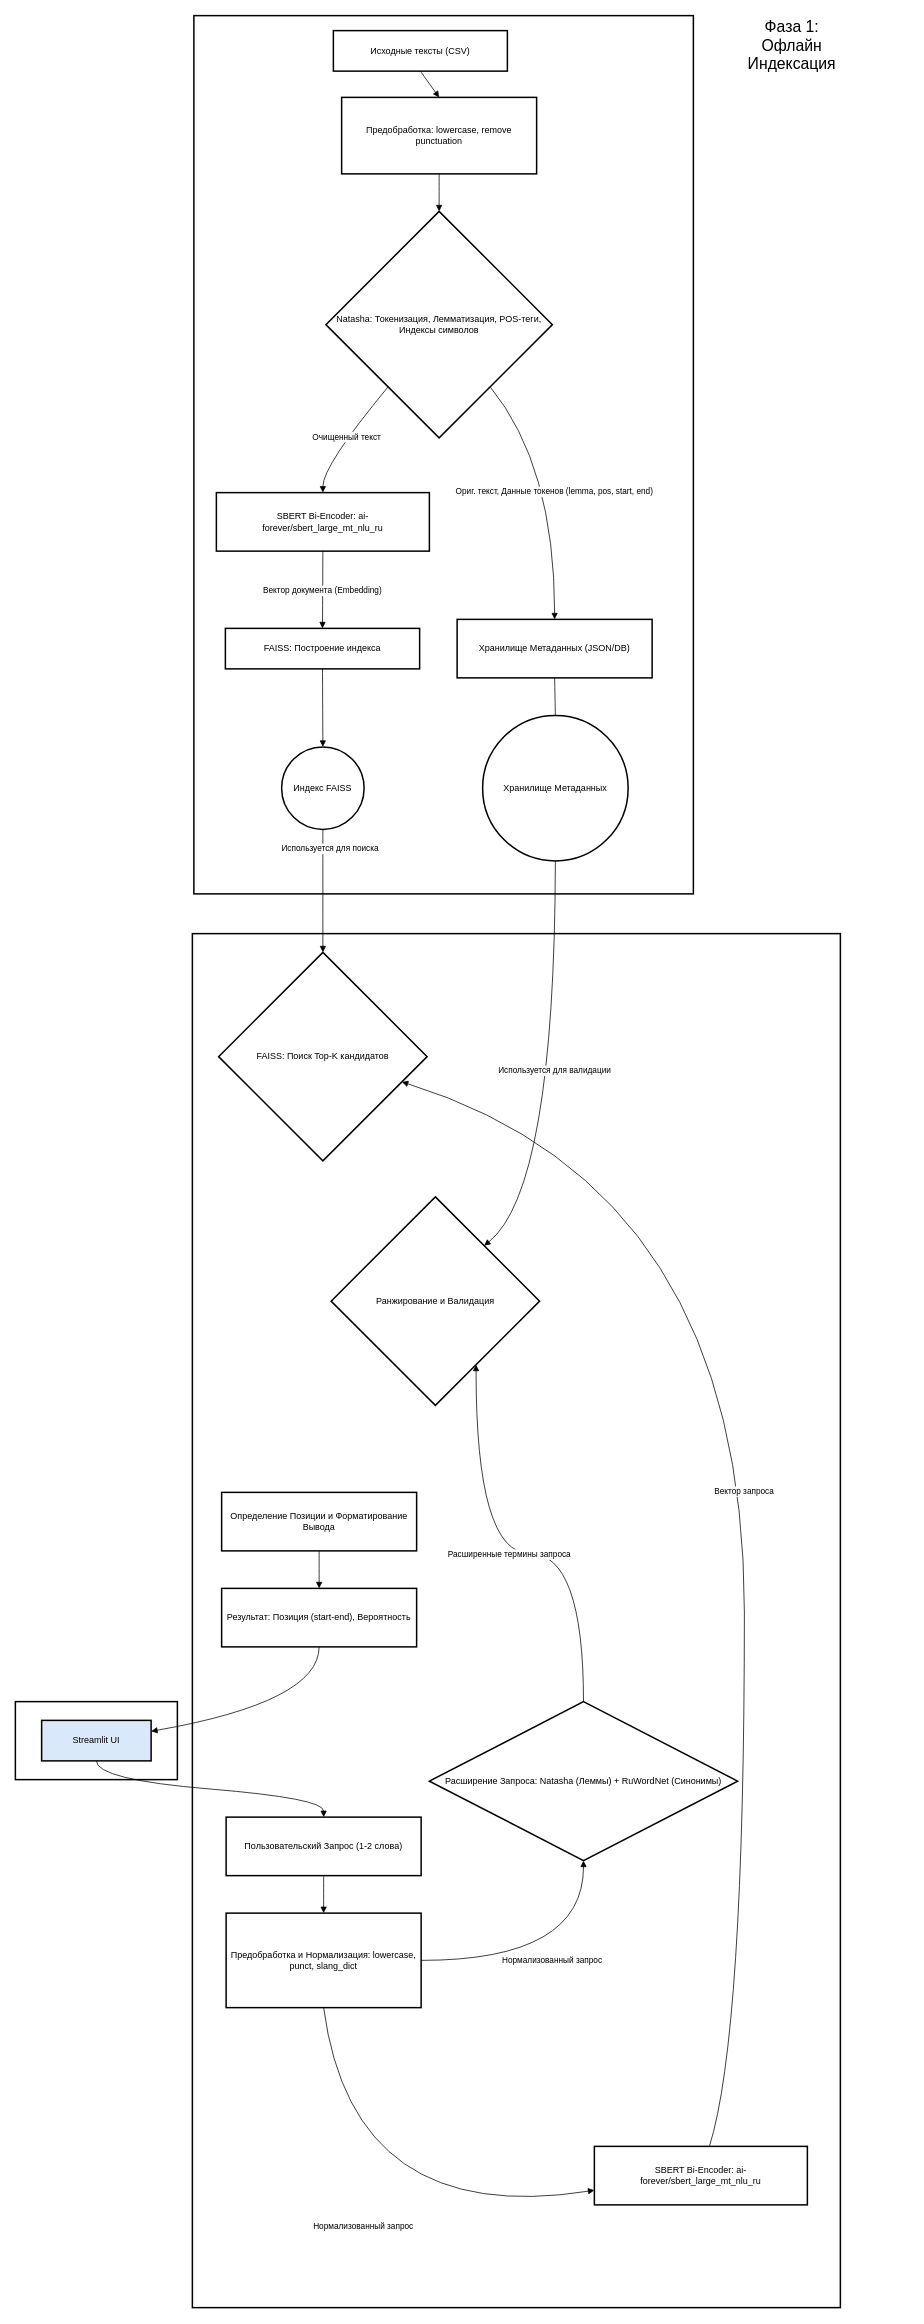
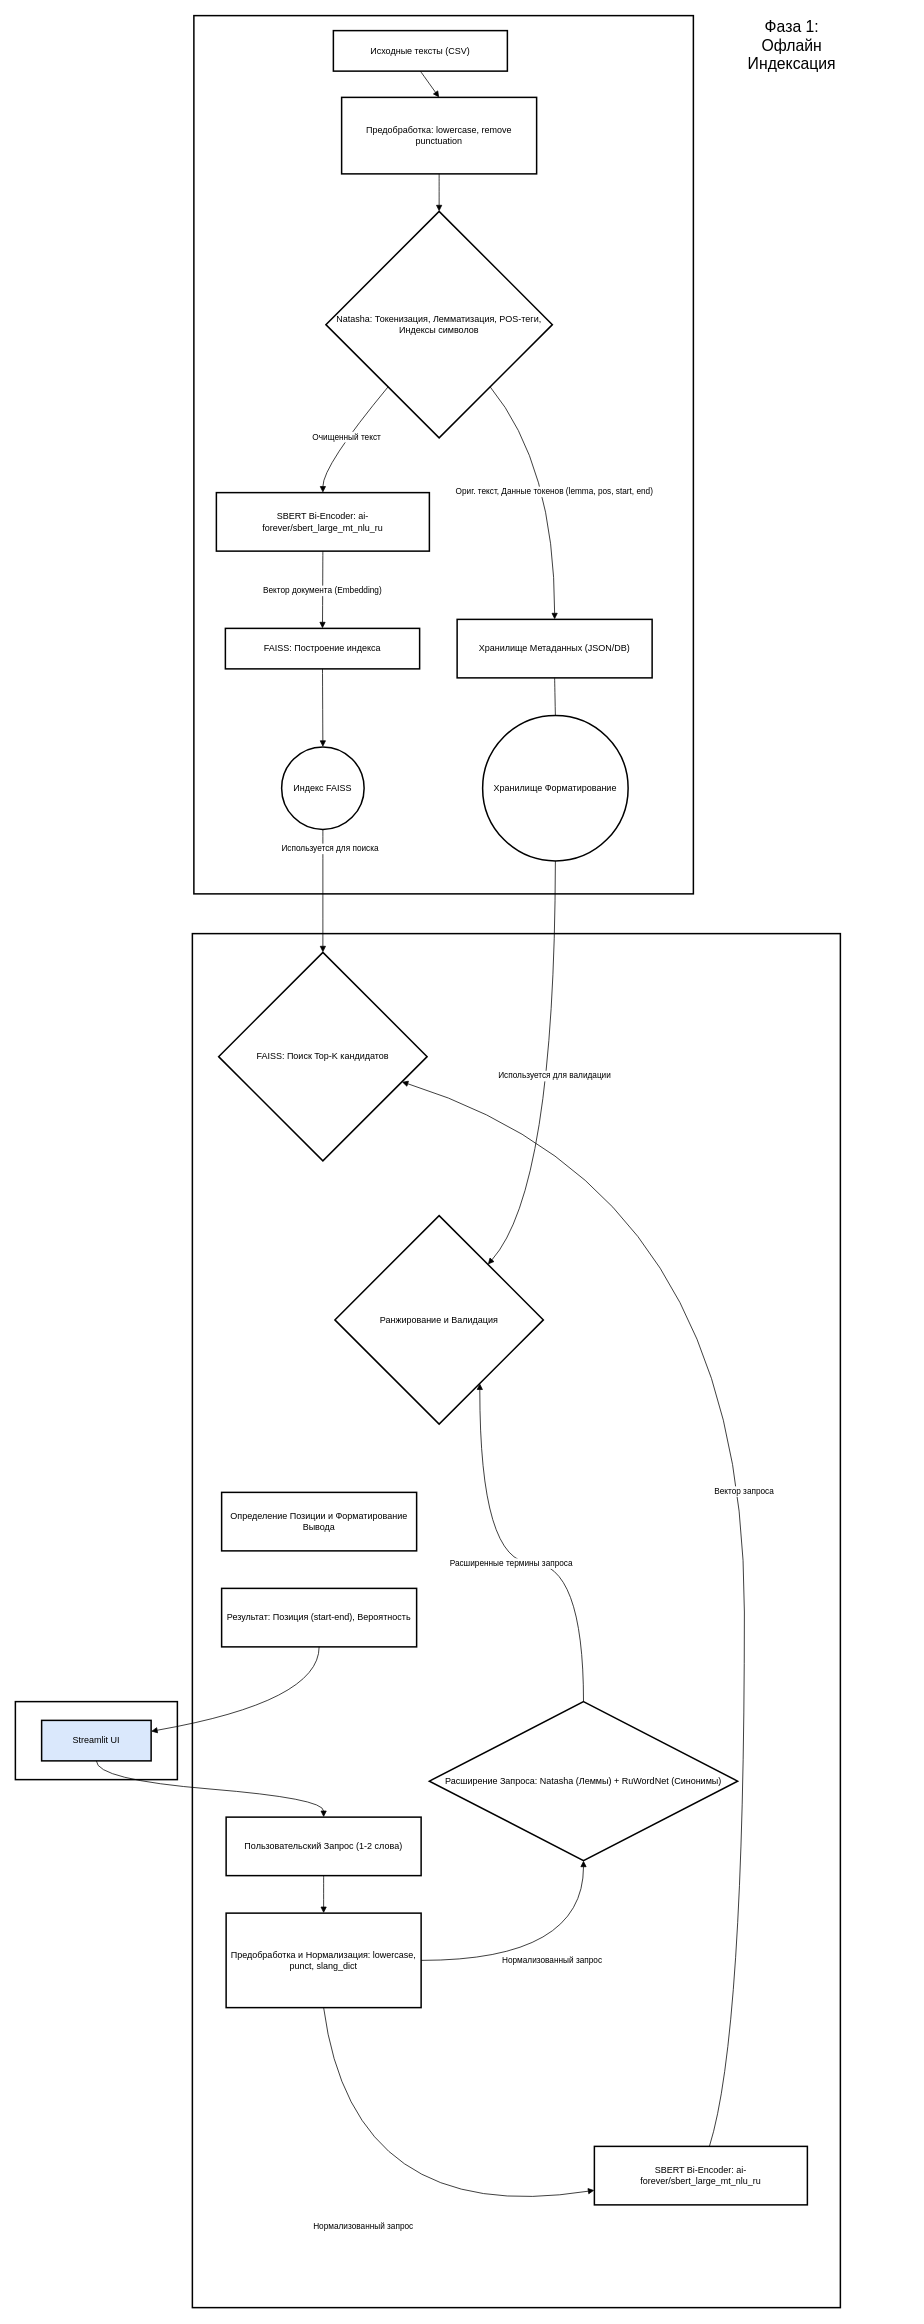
(555, 788) -> (555, 788)
(435, 1301) -> (439, 1320)
(319, 1581) -> none
